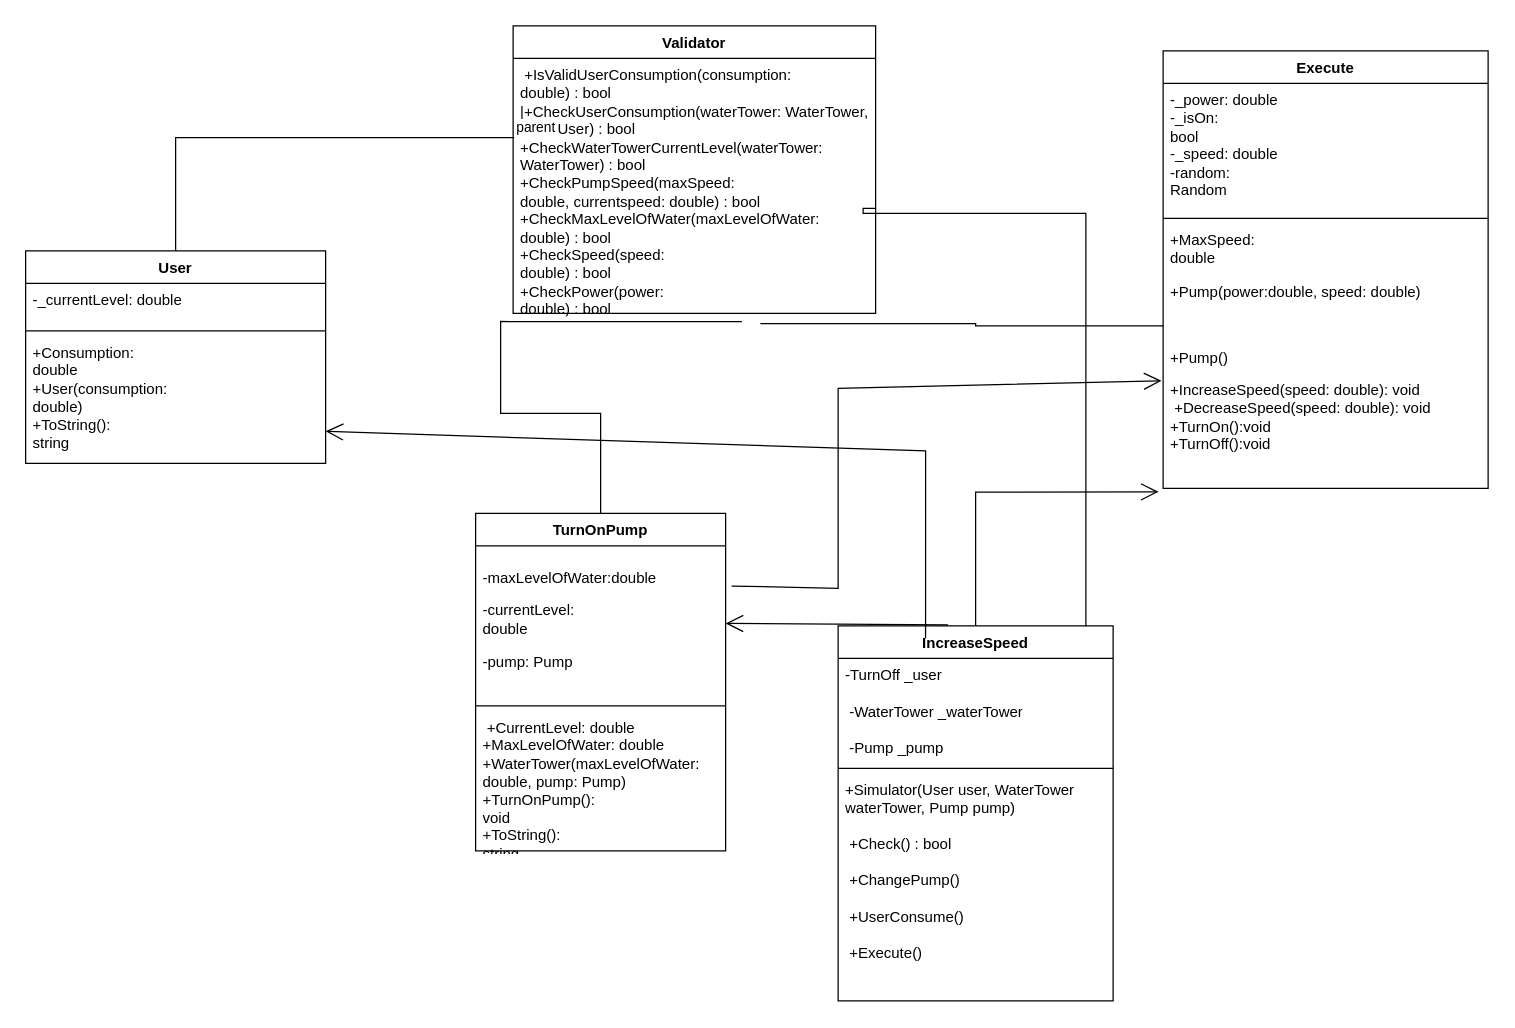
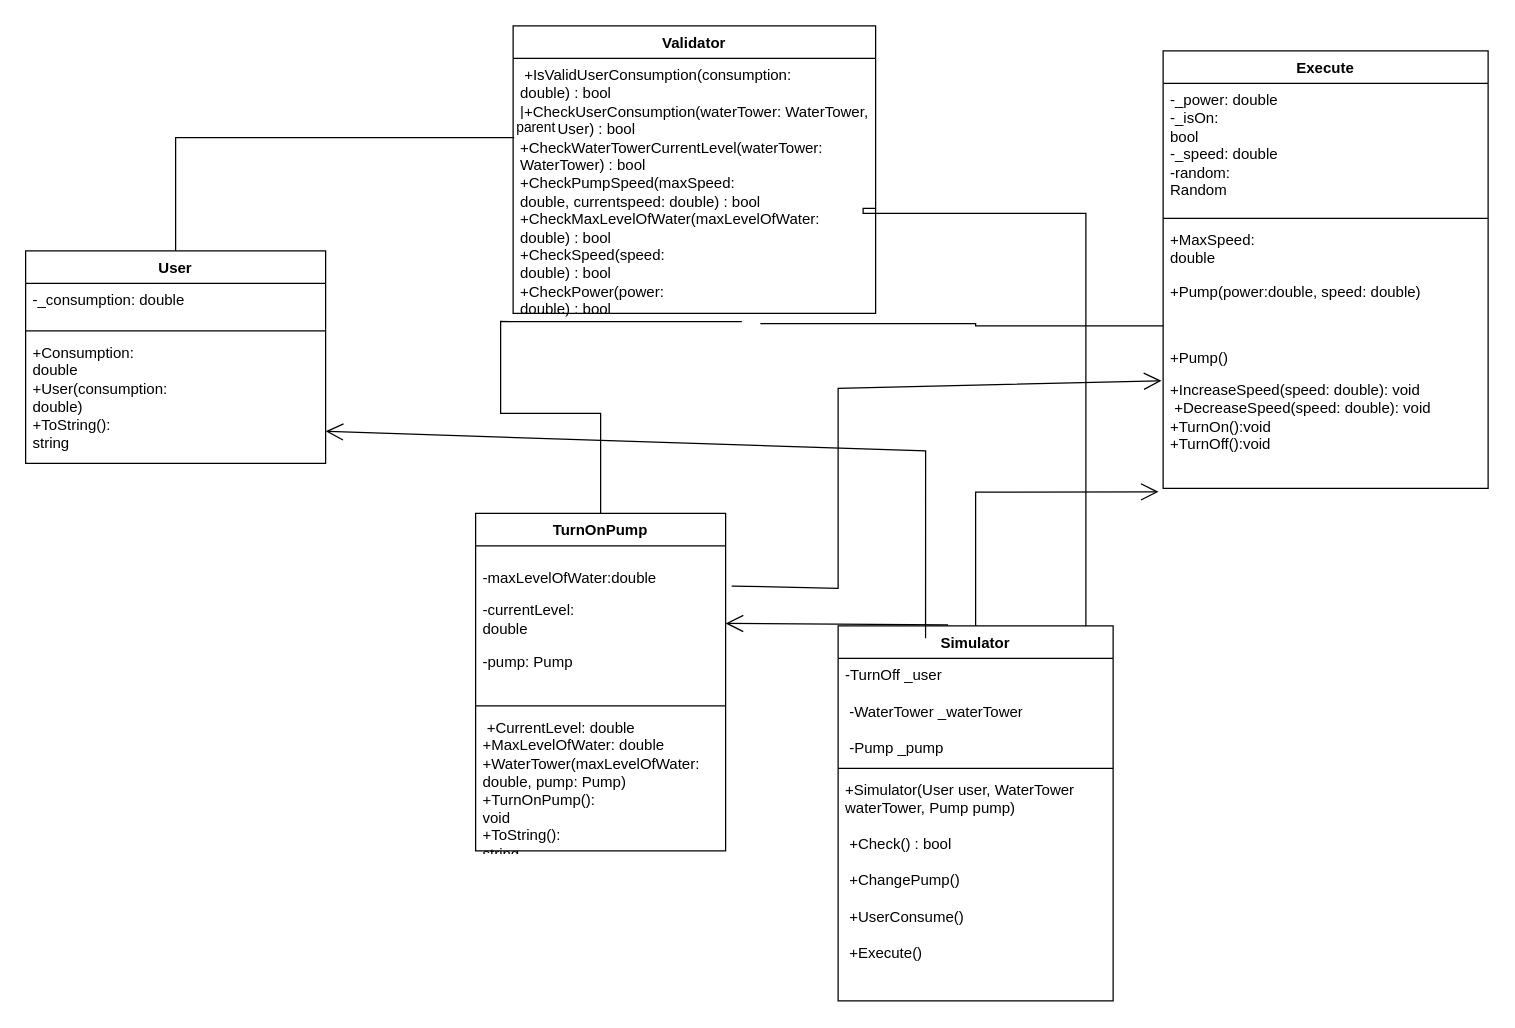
(118, 301) -> (114, 301)
(976, 643) -> (976, 643)
